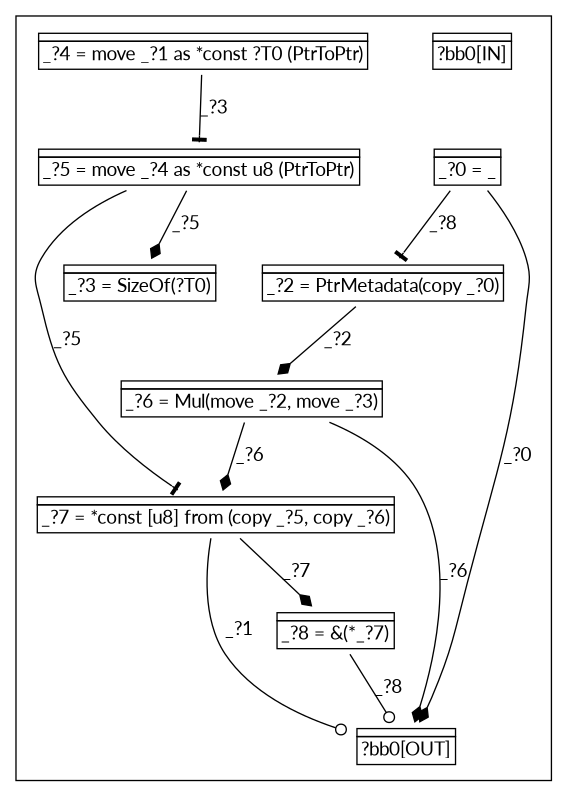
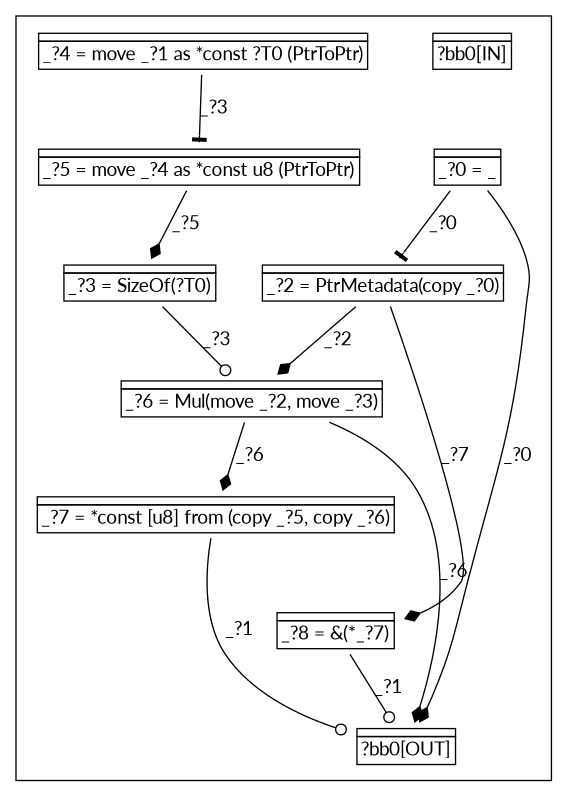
(444, 224) -> (444, 224)
none -> (192, 336)
(50, 339) -> none
(270, 566) -> (442, 467)
(389, 688) -> (389, 688)
